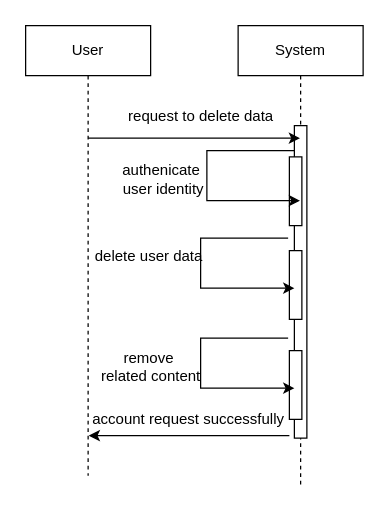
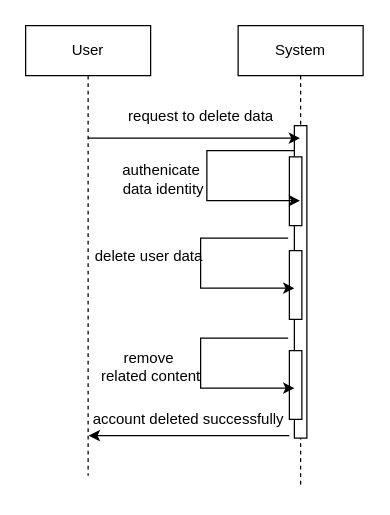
(164, 179) -> (164, 179)
(189, 419) -> (189, 419)
